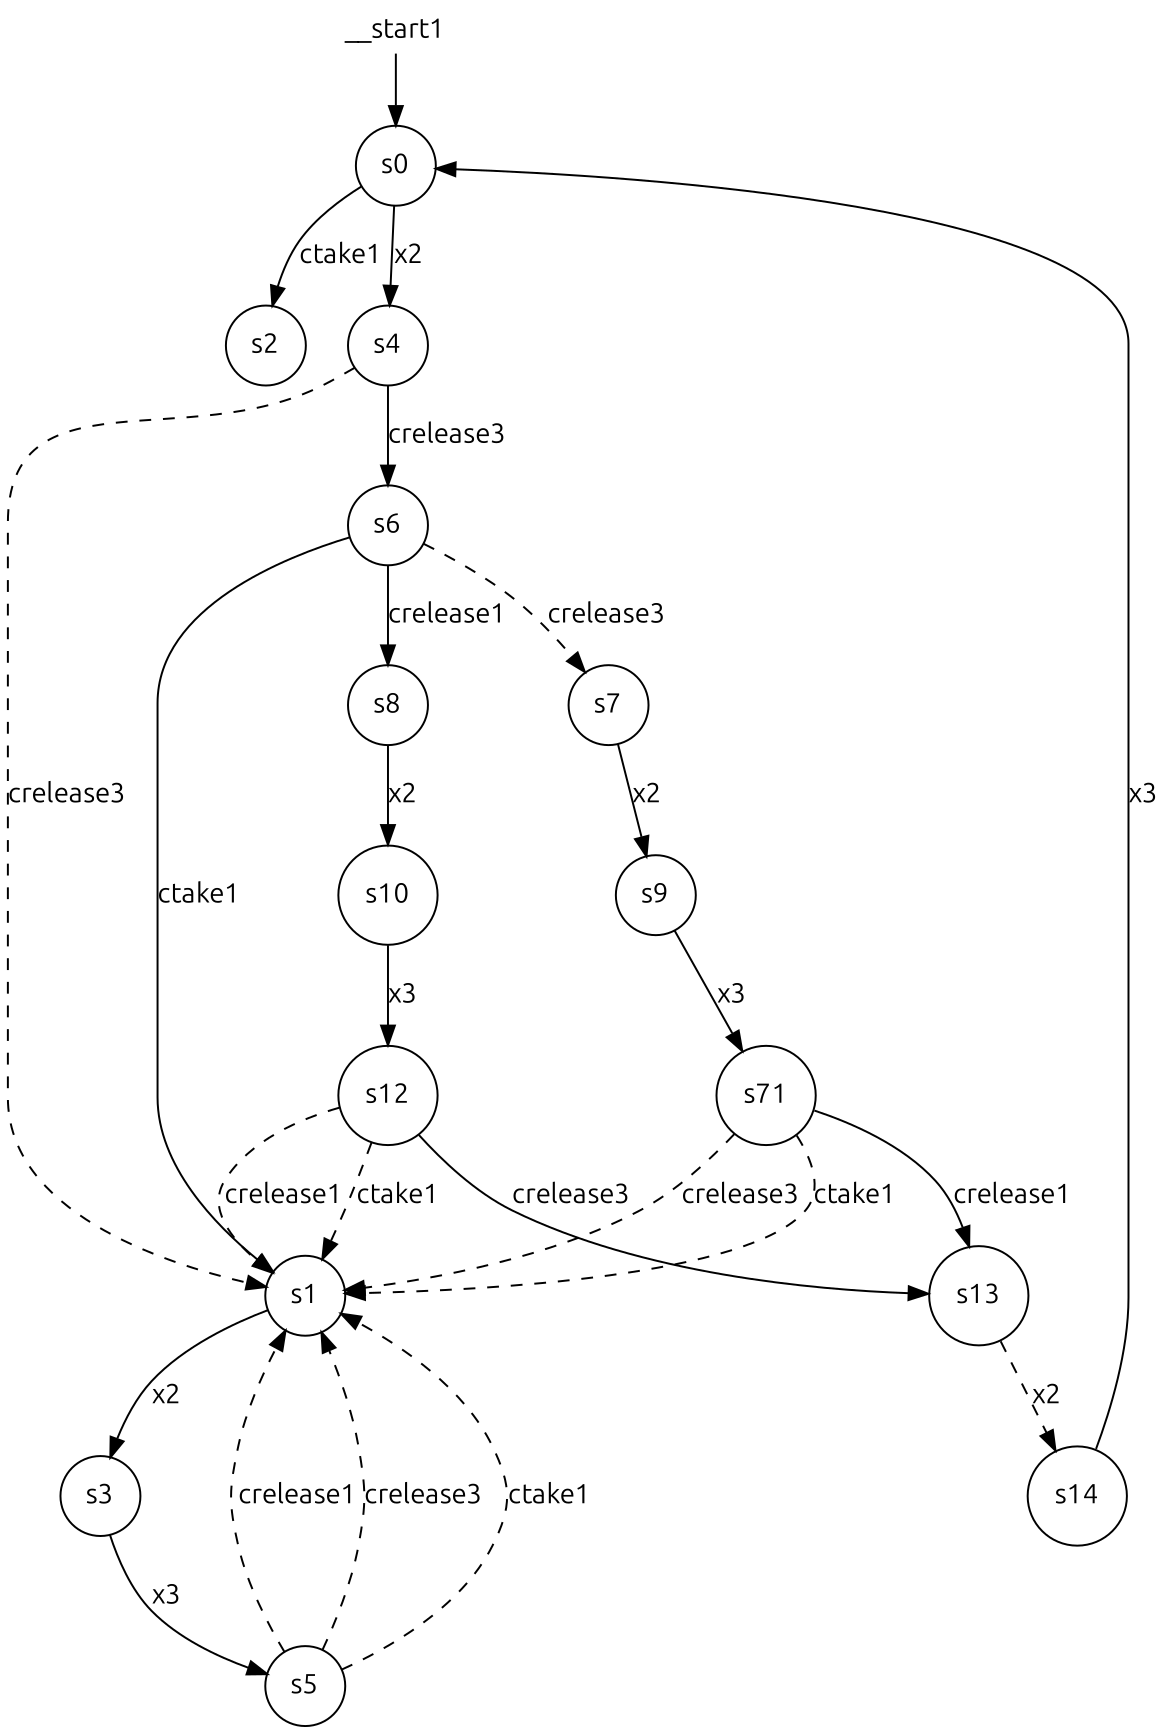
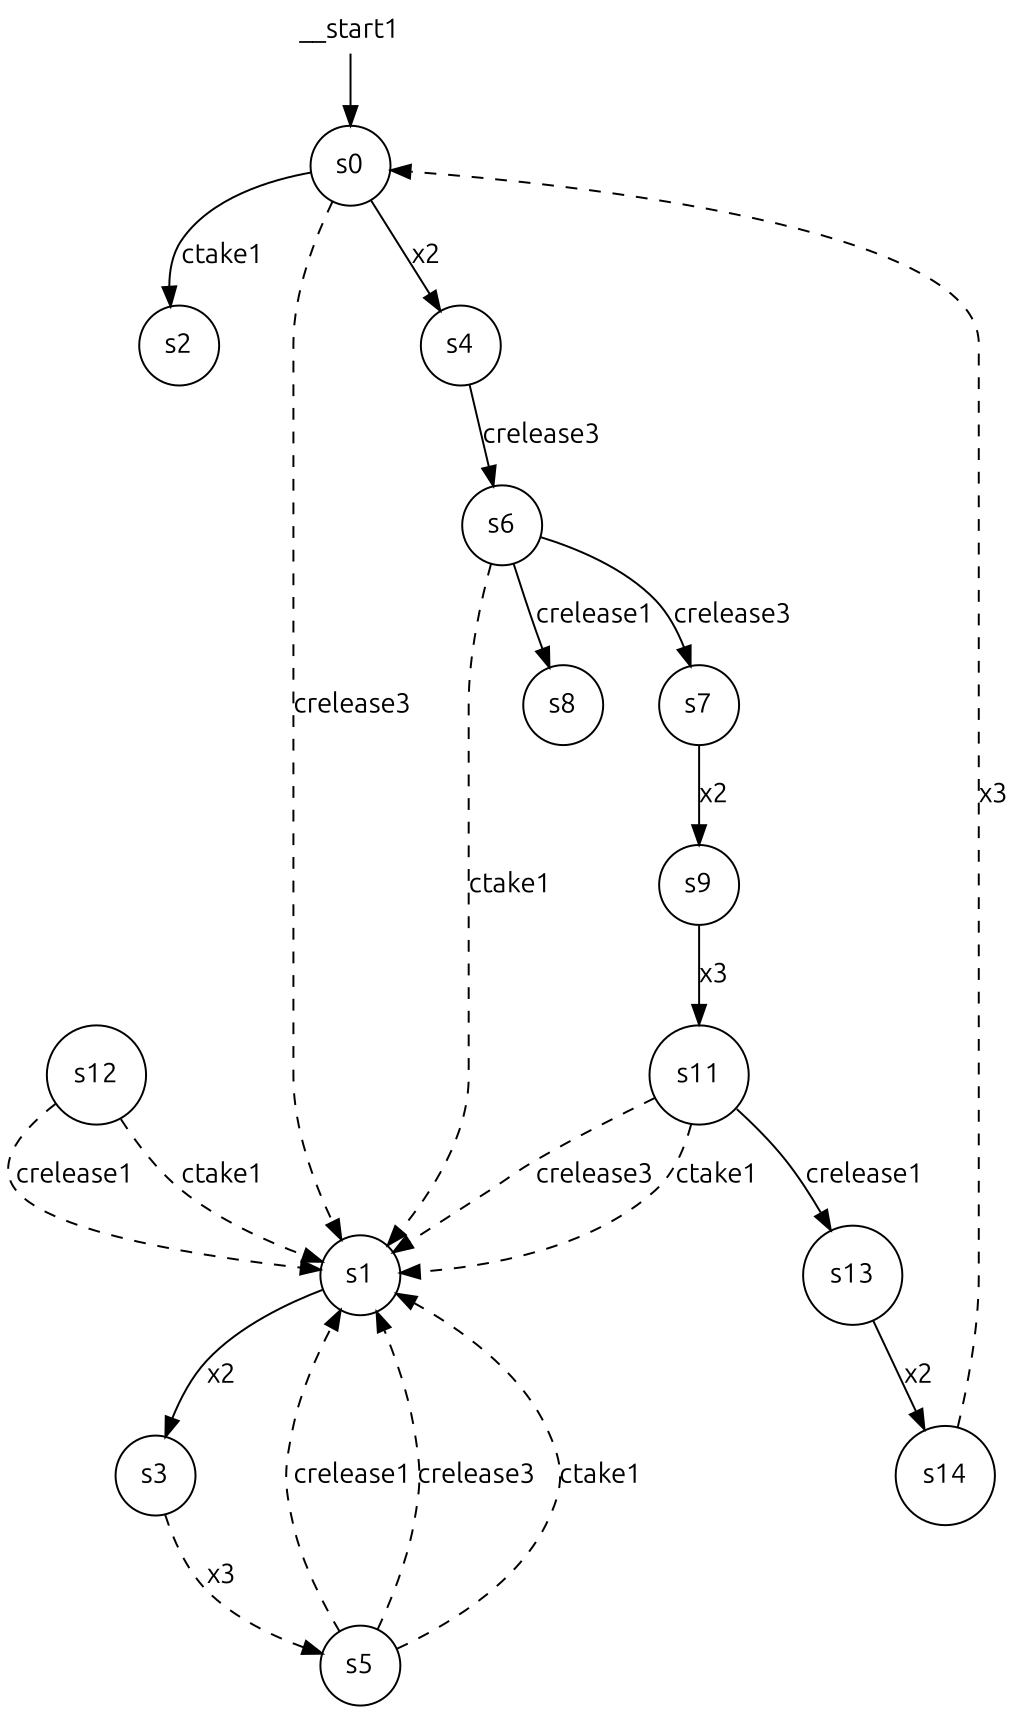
(1128, 537) -> (979, 578)
(504, 592) -> (626, 576)
(8, 765) -> (293, 712)
(158, 863) -> (469, 905)
(388, 895) -> none
(766, 1095) -> (699, 1075)
(634, 1255) -> none
(1024, 1387) -> (895, 1366)
(161, 1620) -> (216, 1599)
